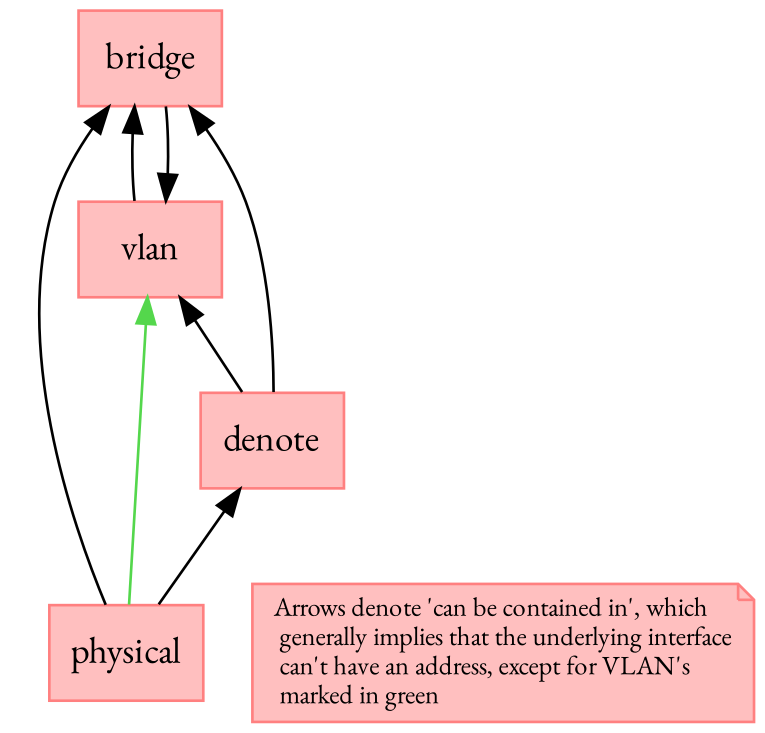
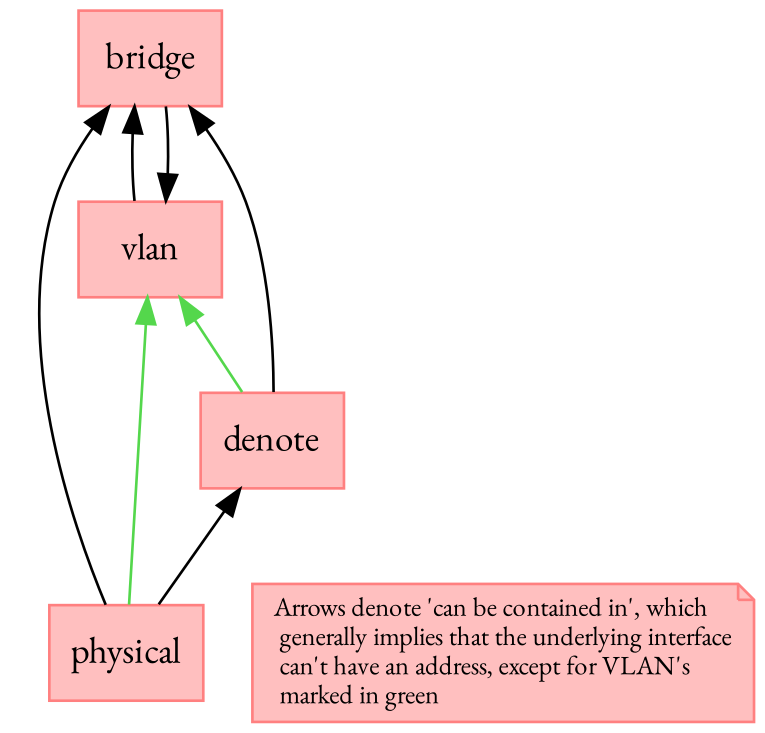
(219, 356) -> (219, 356)
